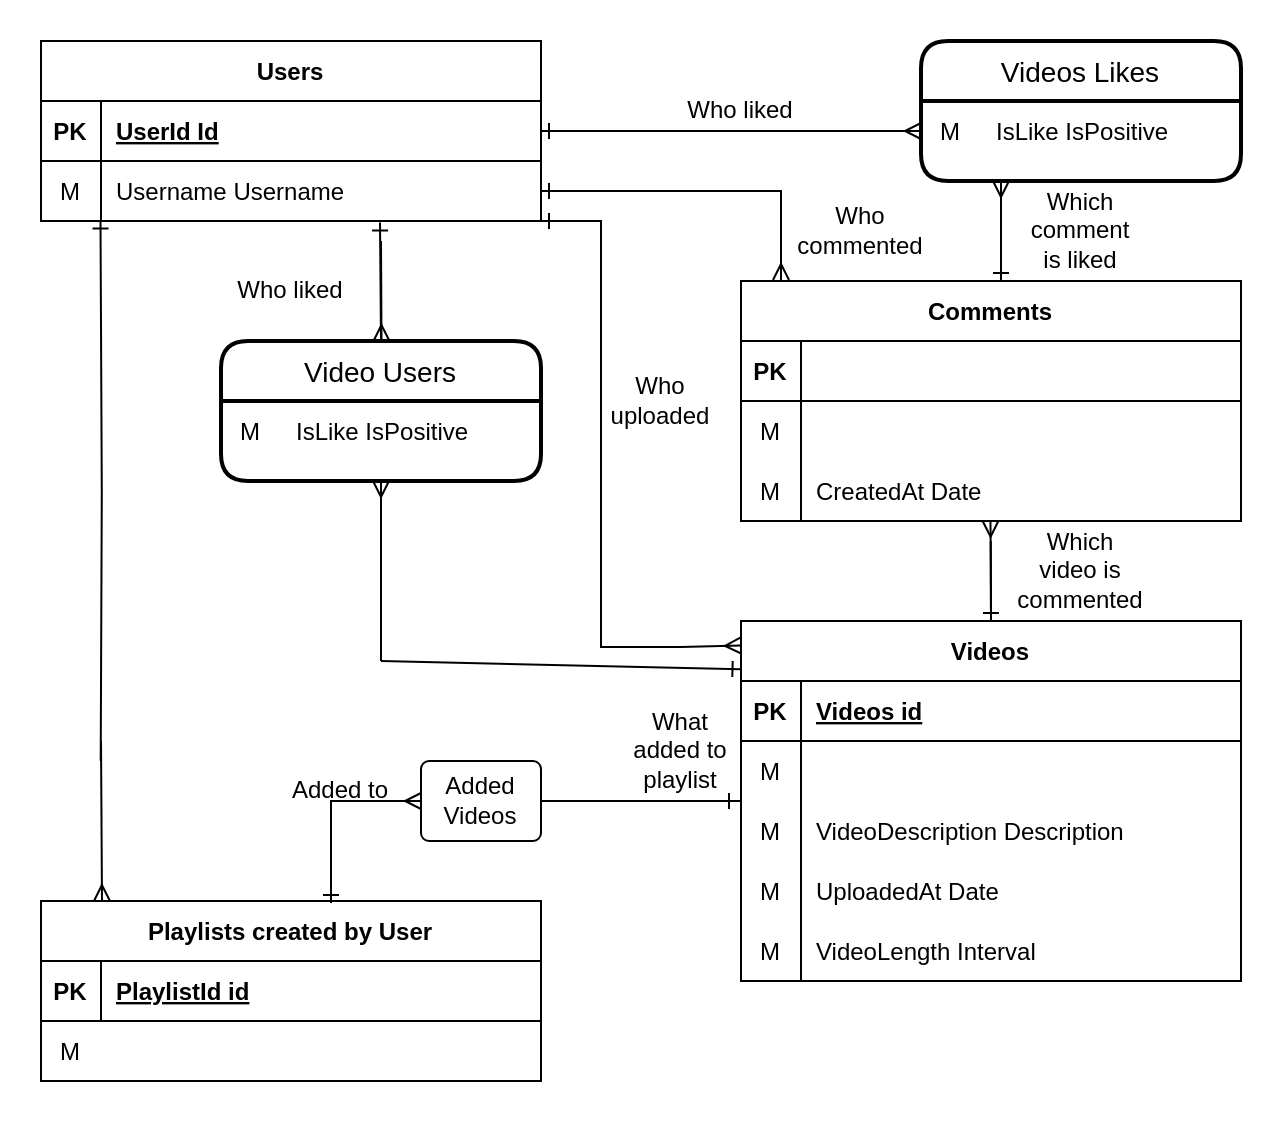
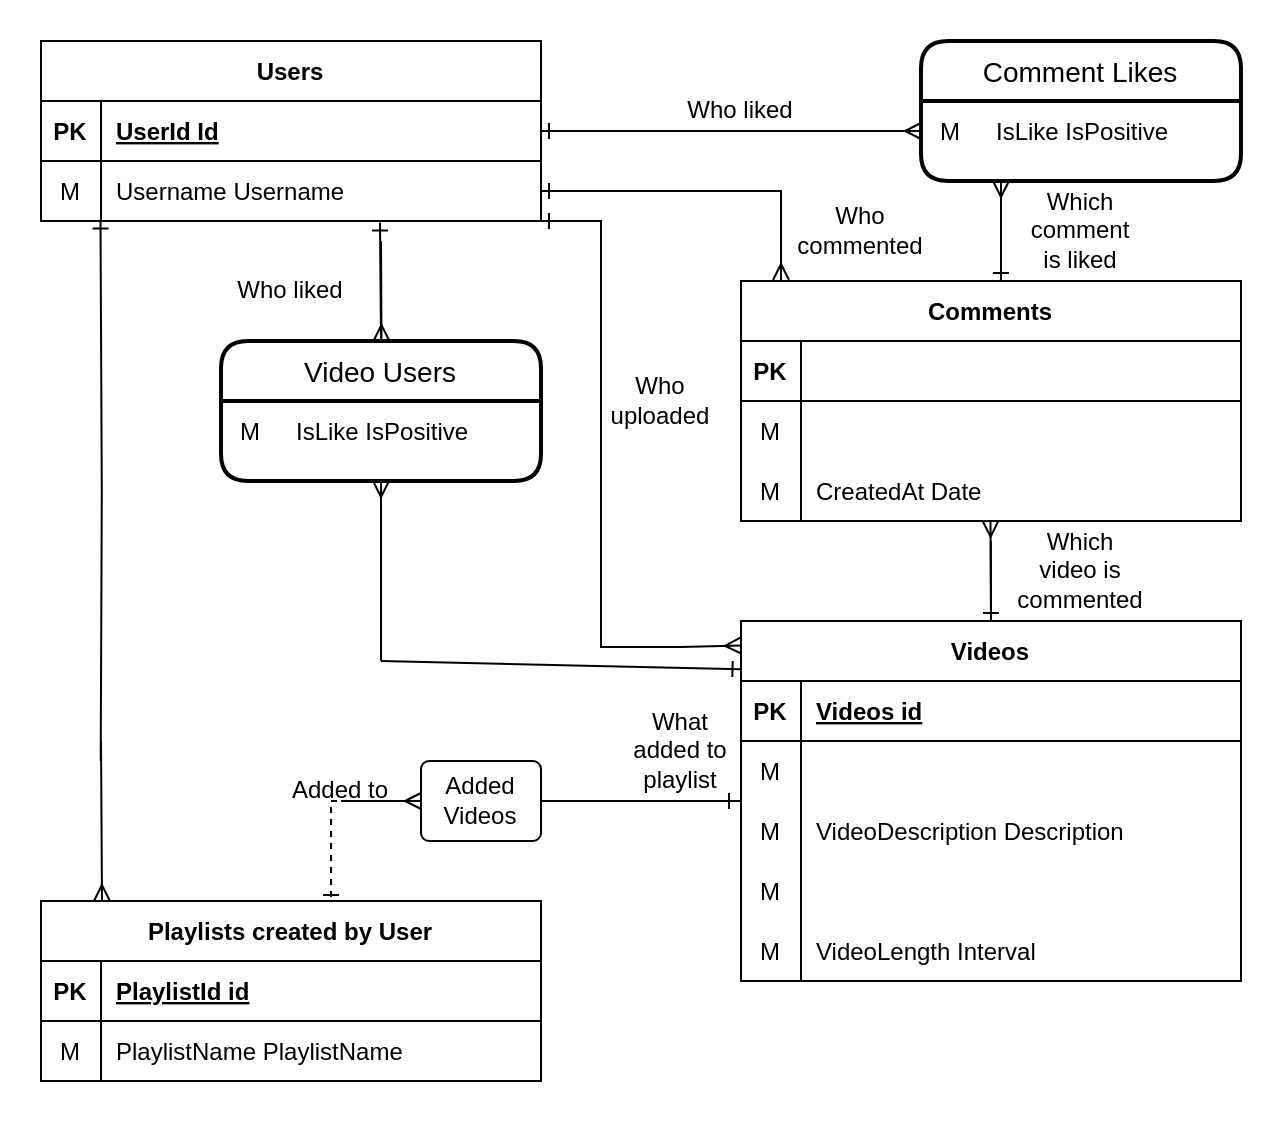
(1080, 73) -> (1080, 73)
(331, 847) -> (331, 847)
(1021, 891) -> none
none -> (321, 1051)
